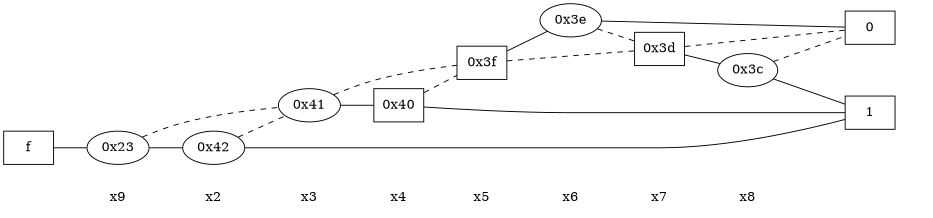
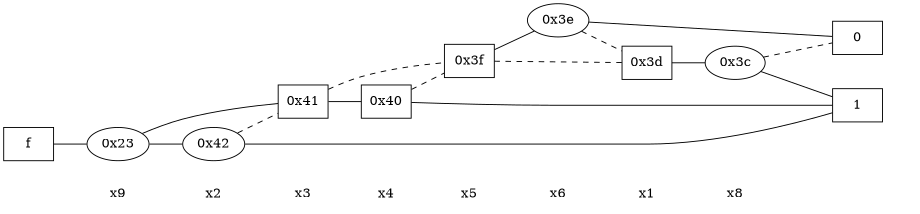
(765, 38) -> none
(309, 105) -> (303, 102)
(209, 117) -> (209, 113)
(660, 198) -> (647, 194)
